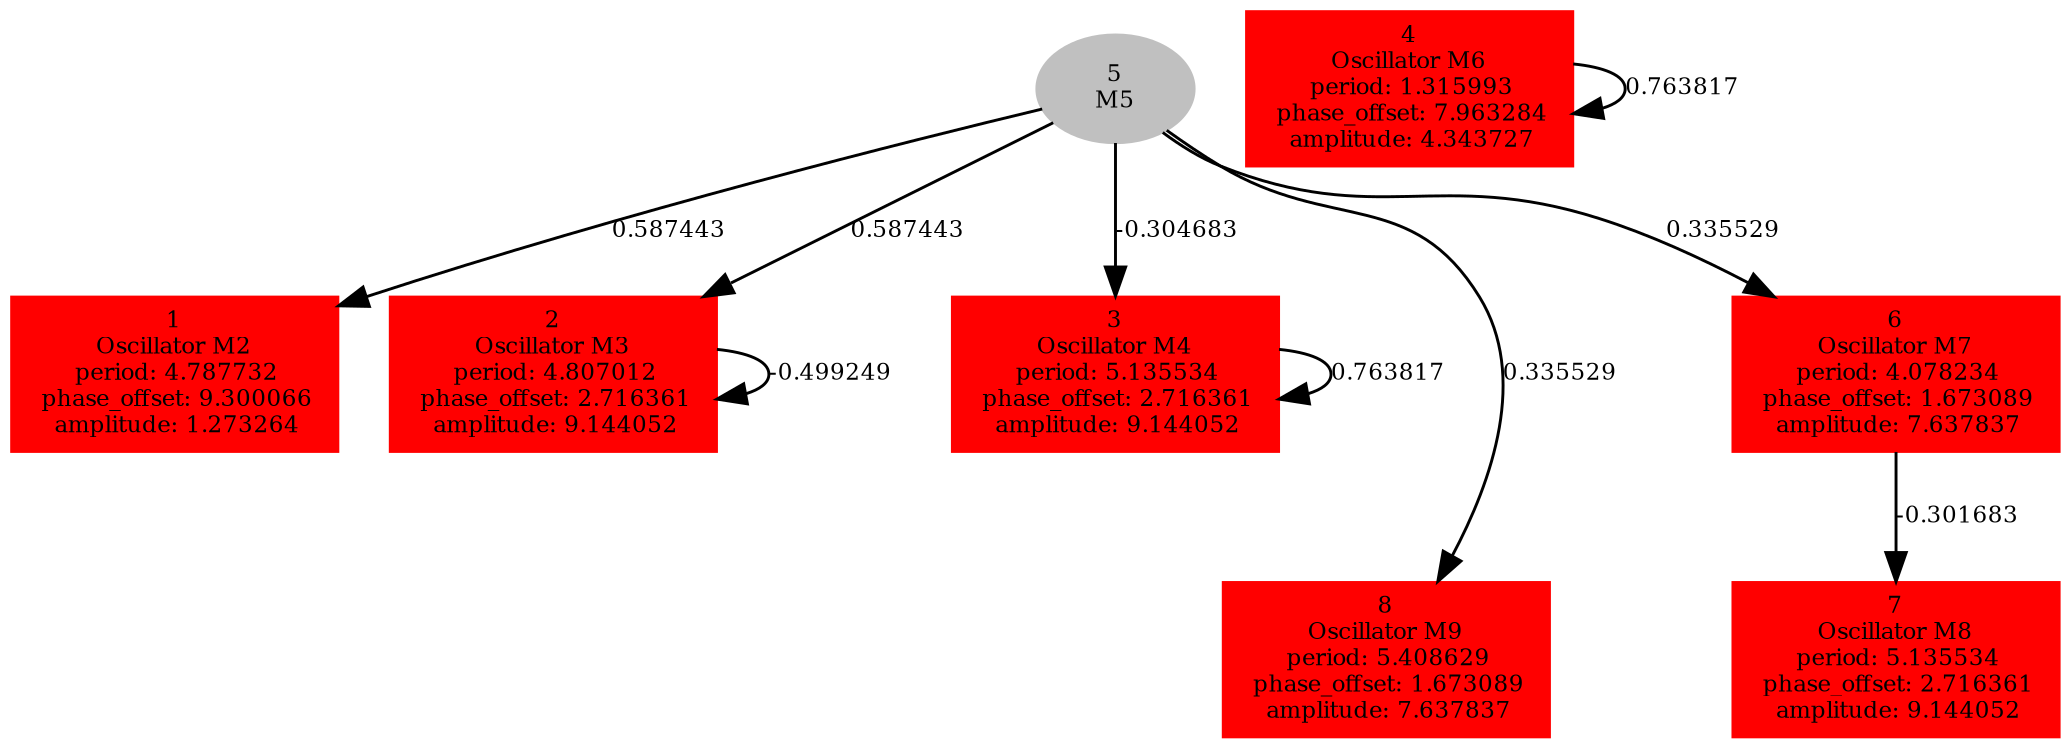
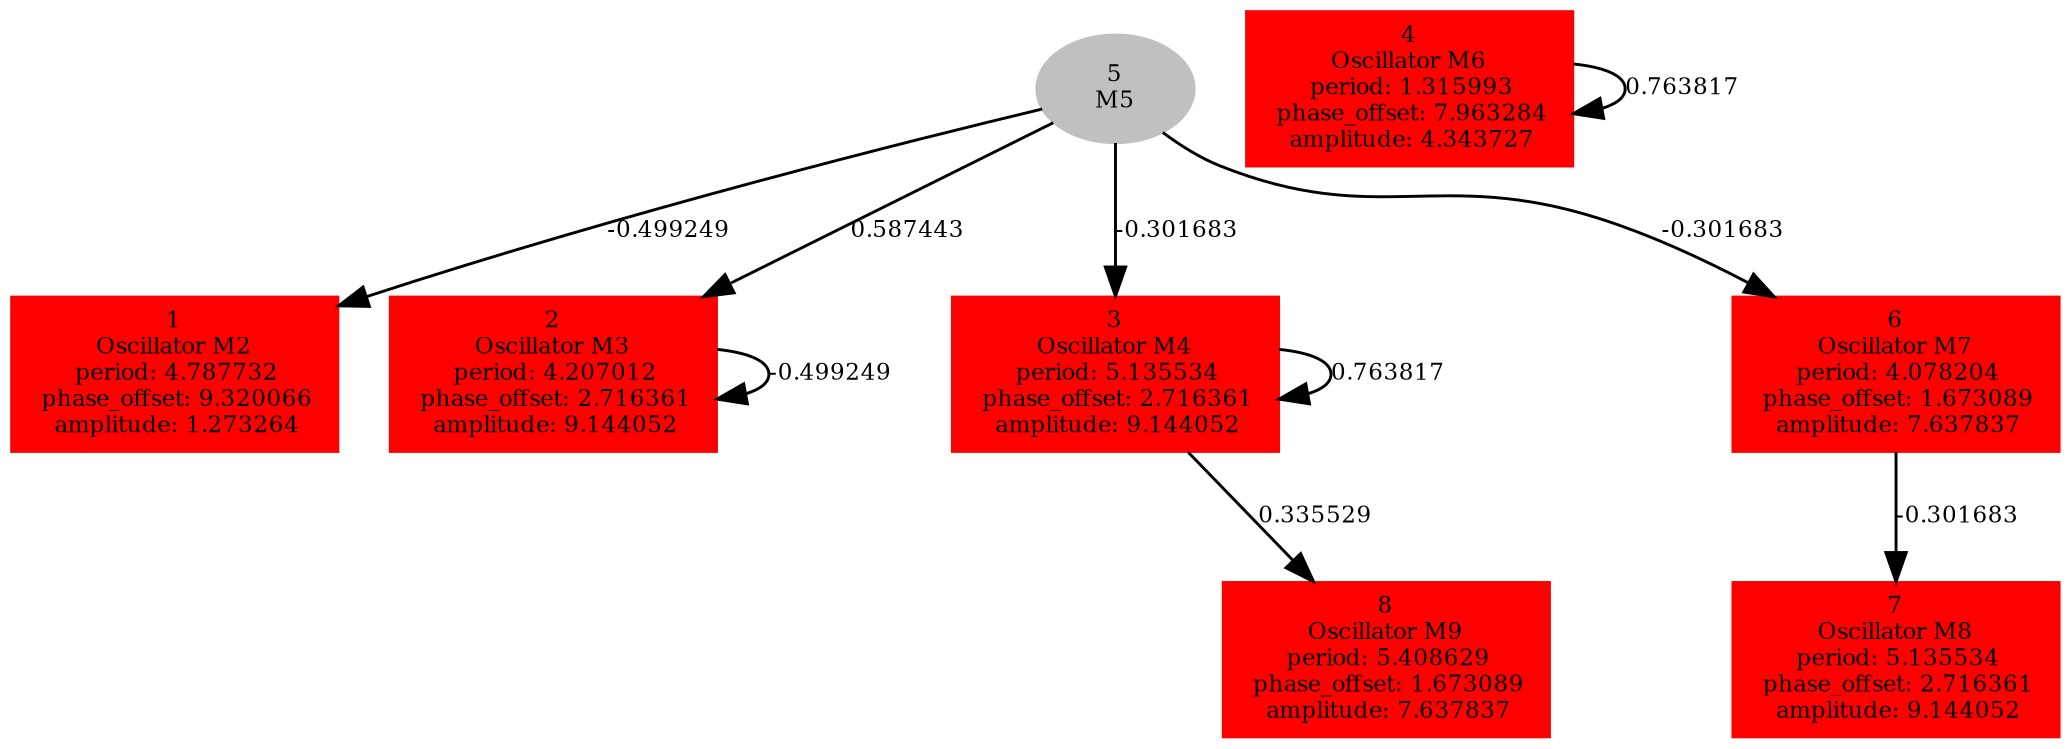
(673, 232) -> (673, 232)
(1181, 232) -> (1181, 232)
(1727, 232) -> (1727, 232)
(1452, 261) -> (1240, 506)
(553, 373) -> (553, 373)
(1896, 373) -> (1896, 373)
(175, 399) -> (175, 399)
